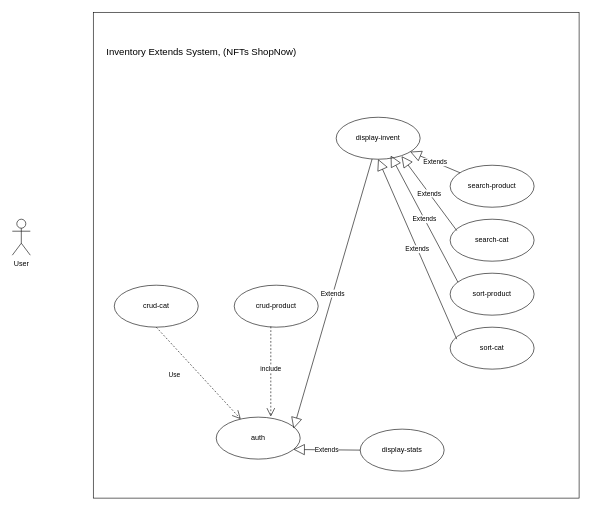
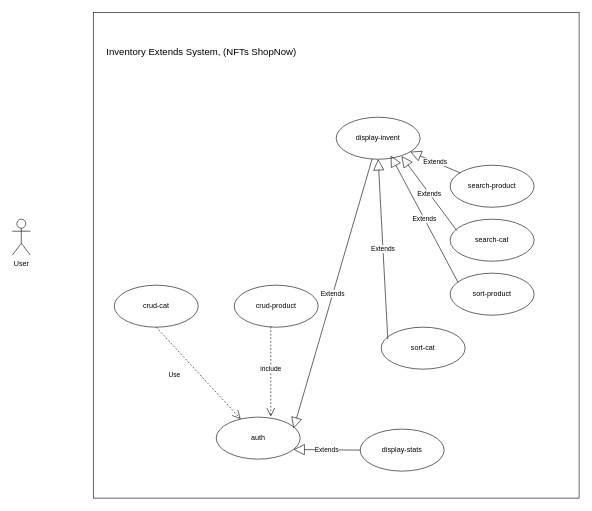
(492, 348) -> (423, 348)
